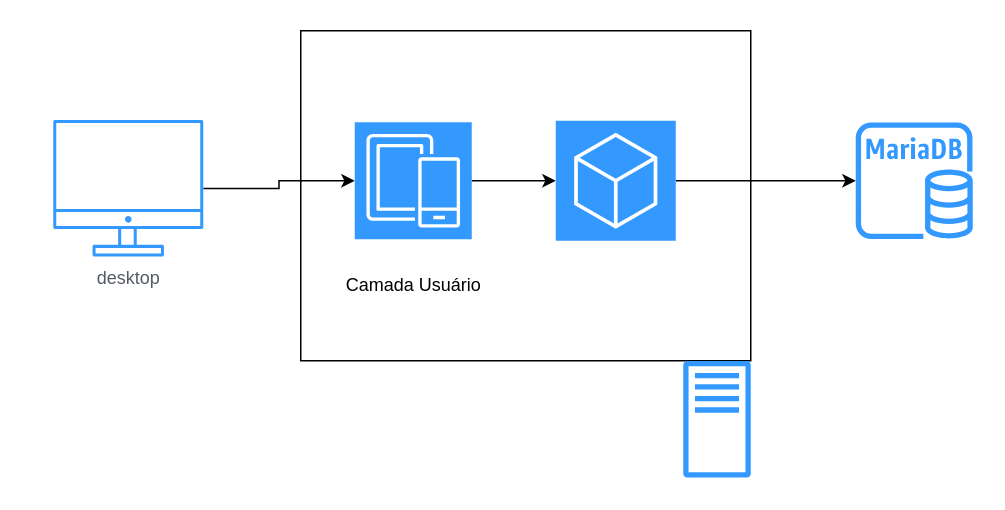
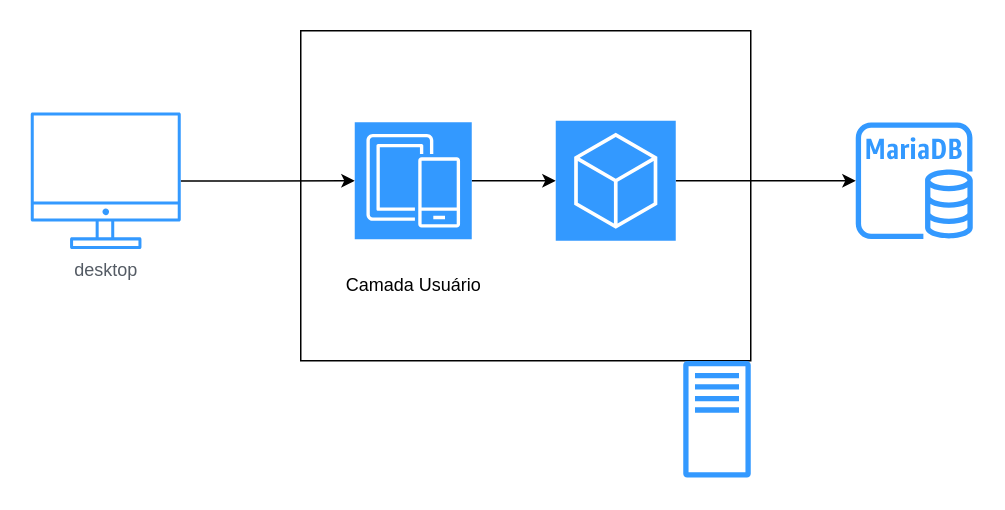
(128, 188) -> (106, 181)
